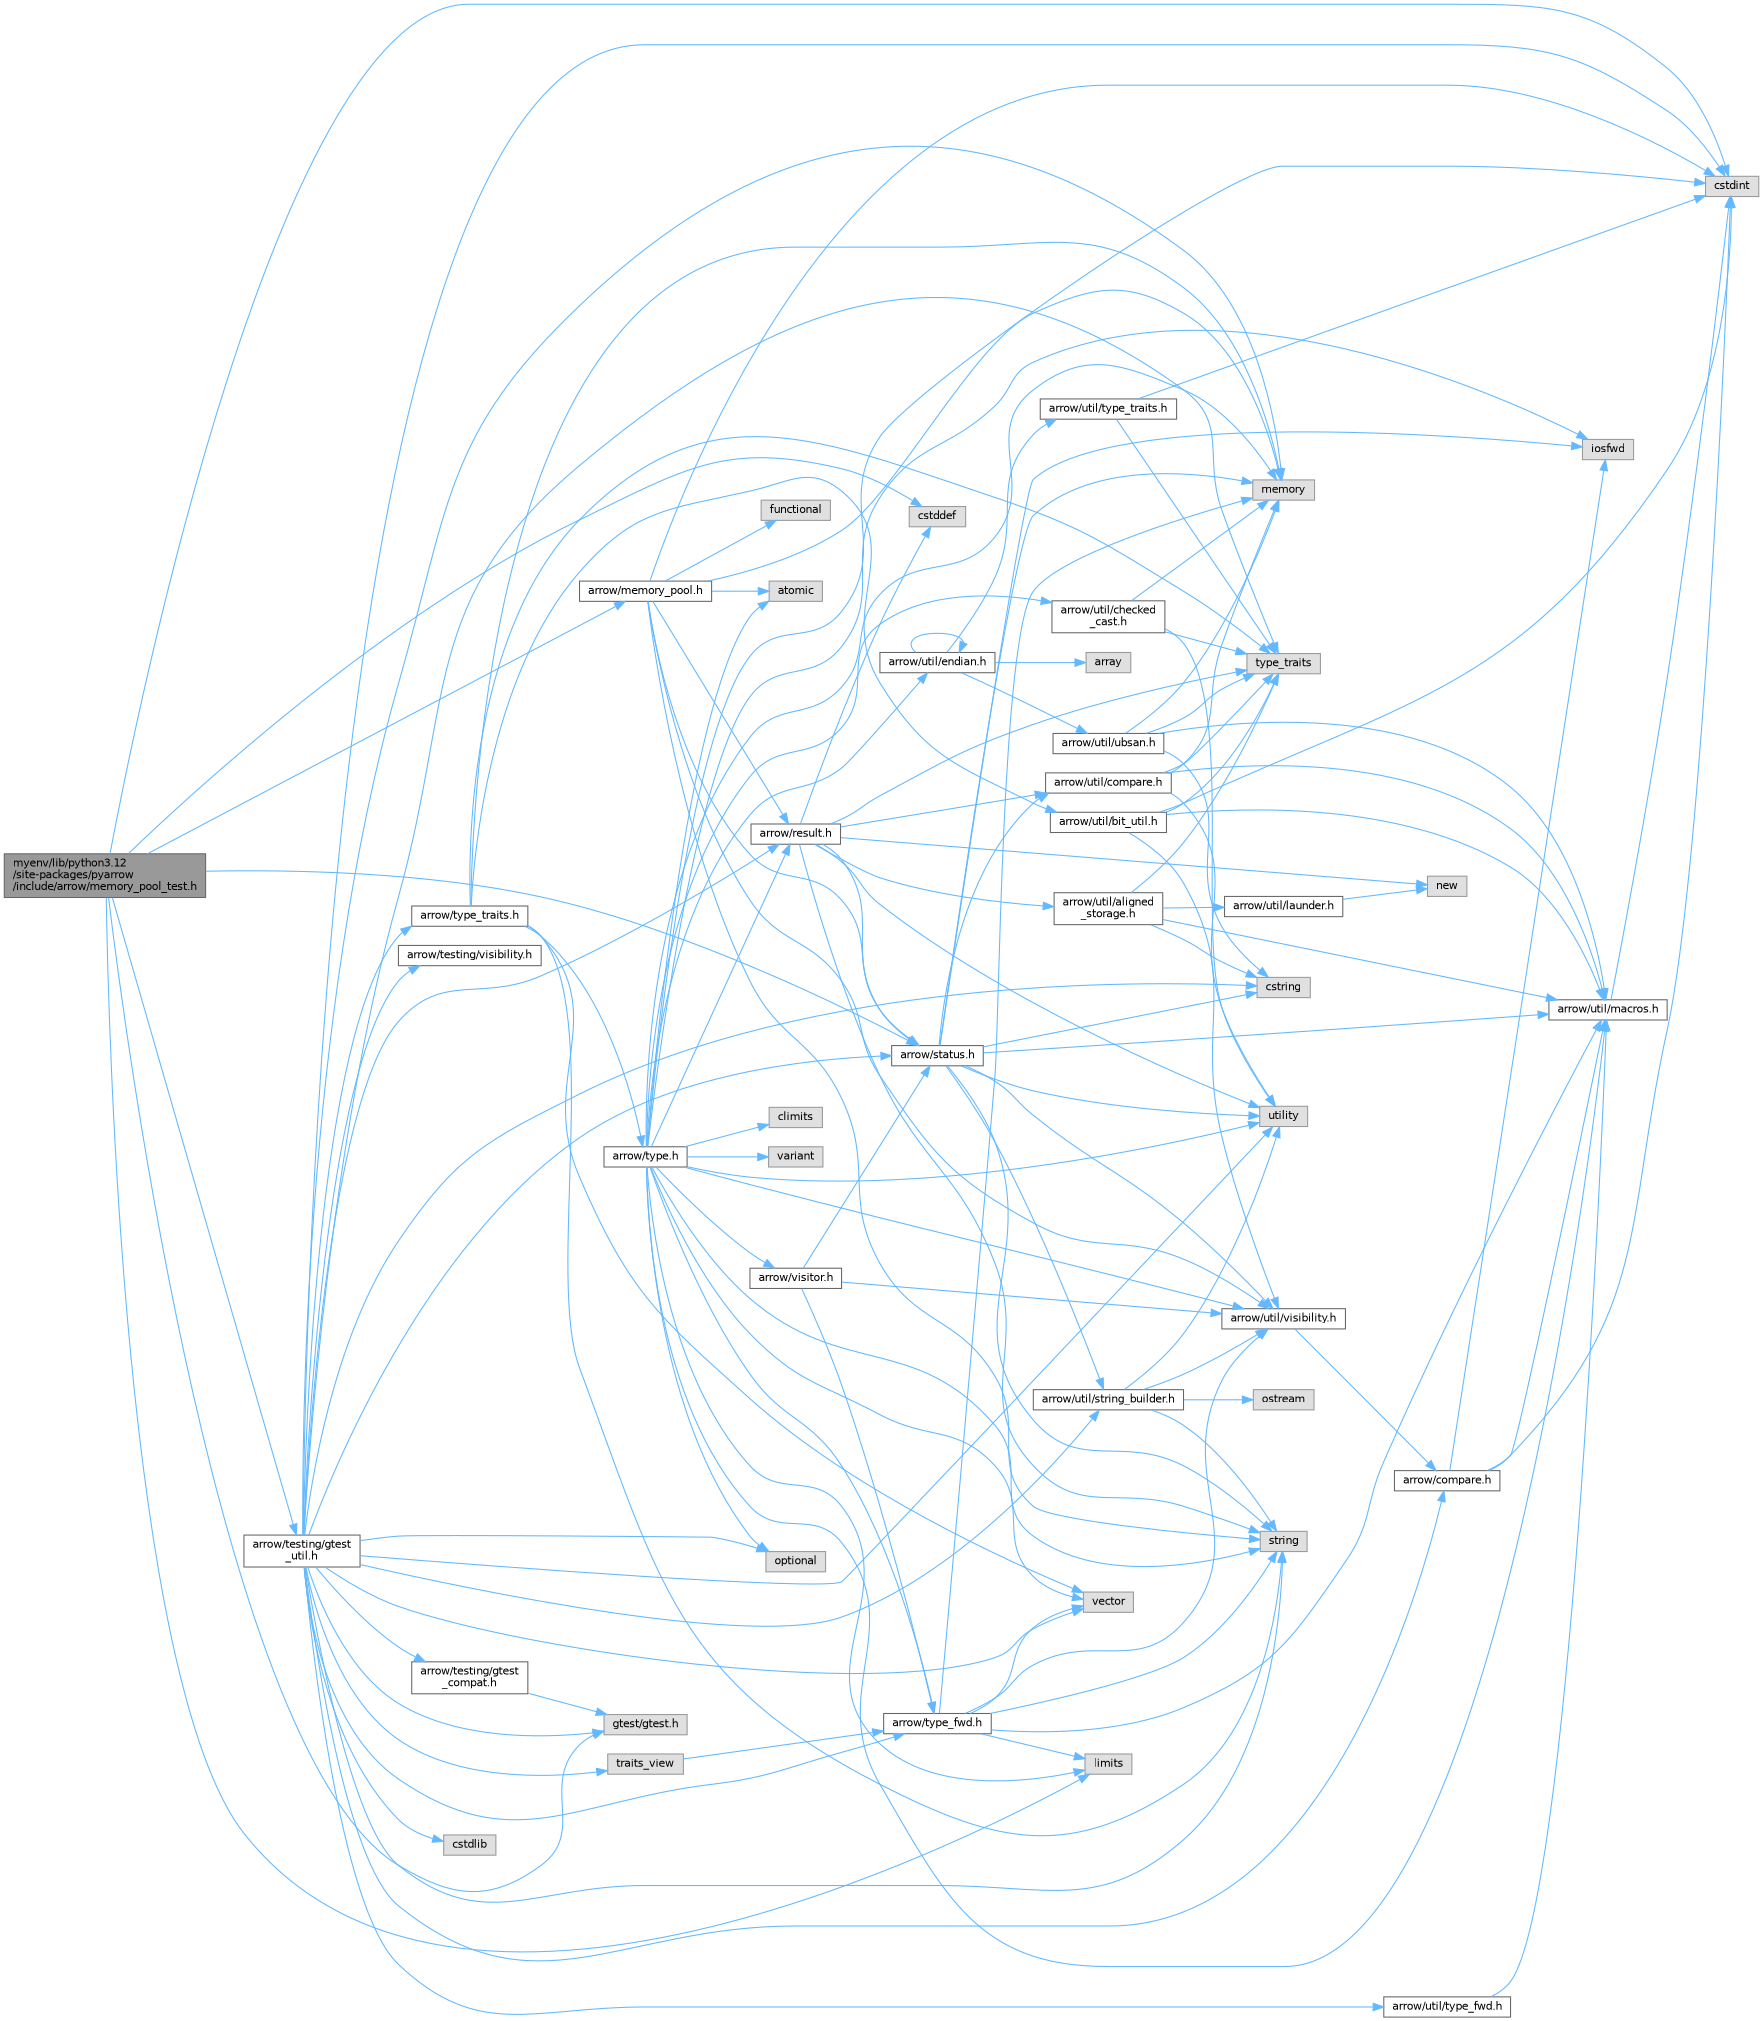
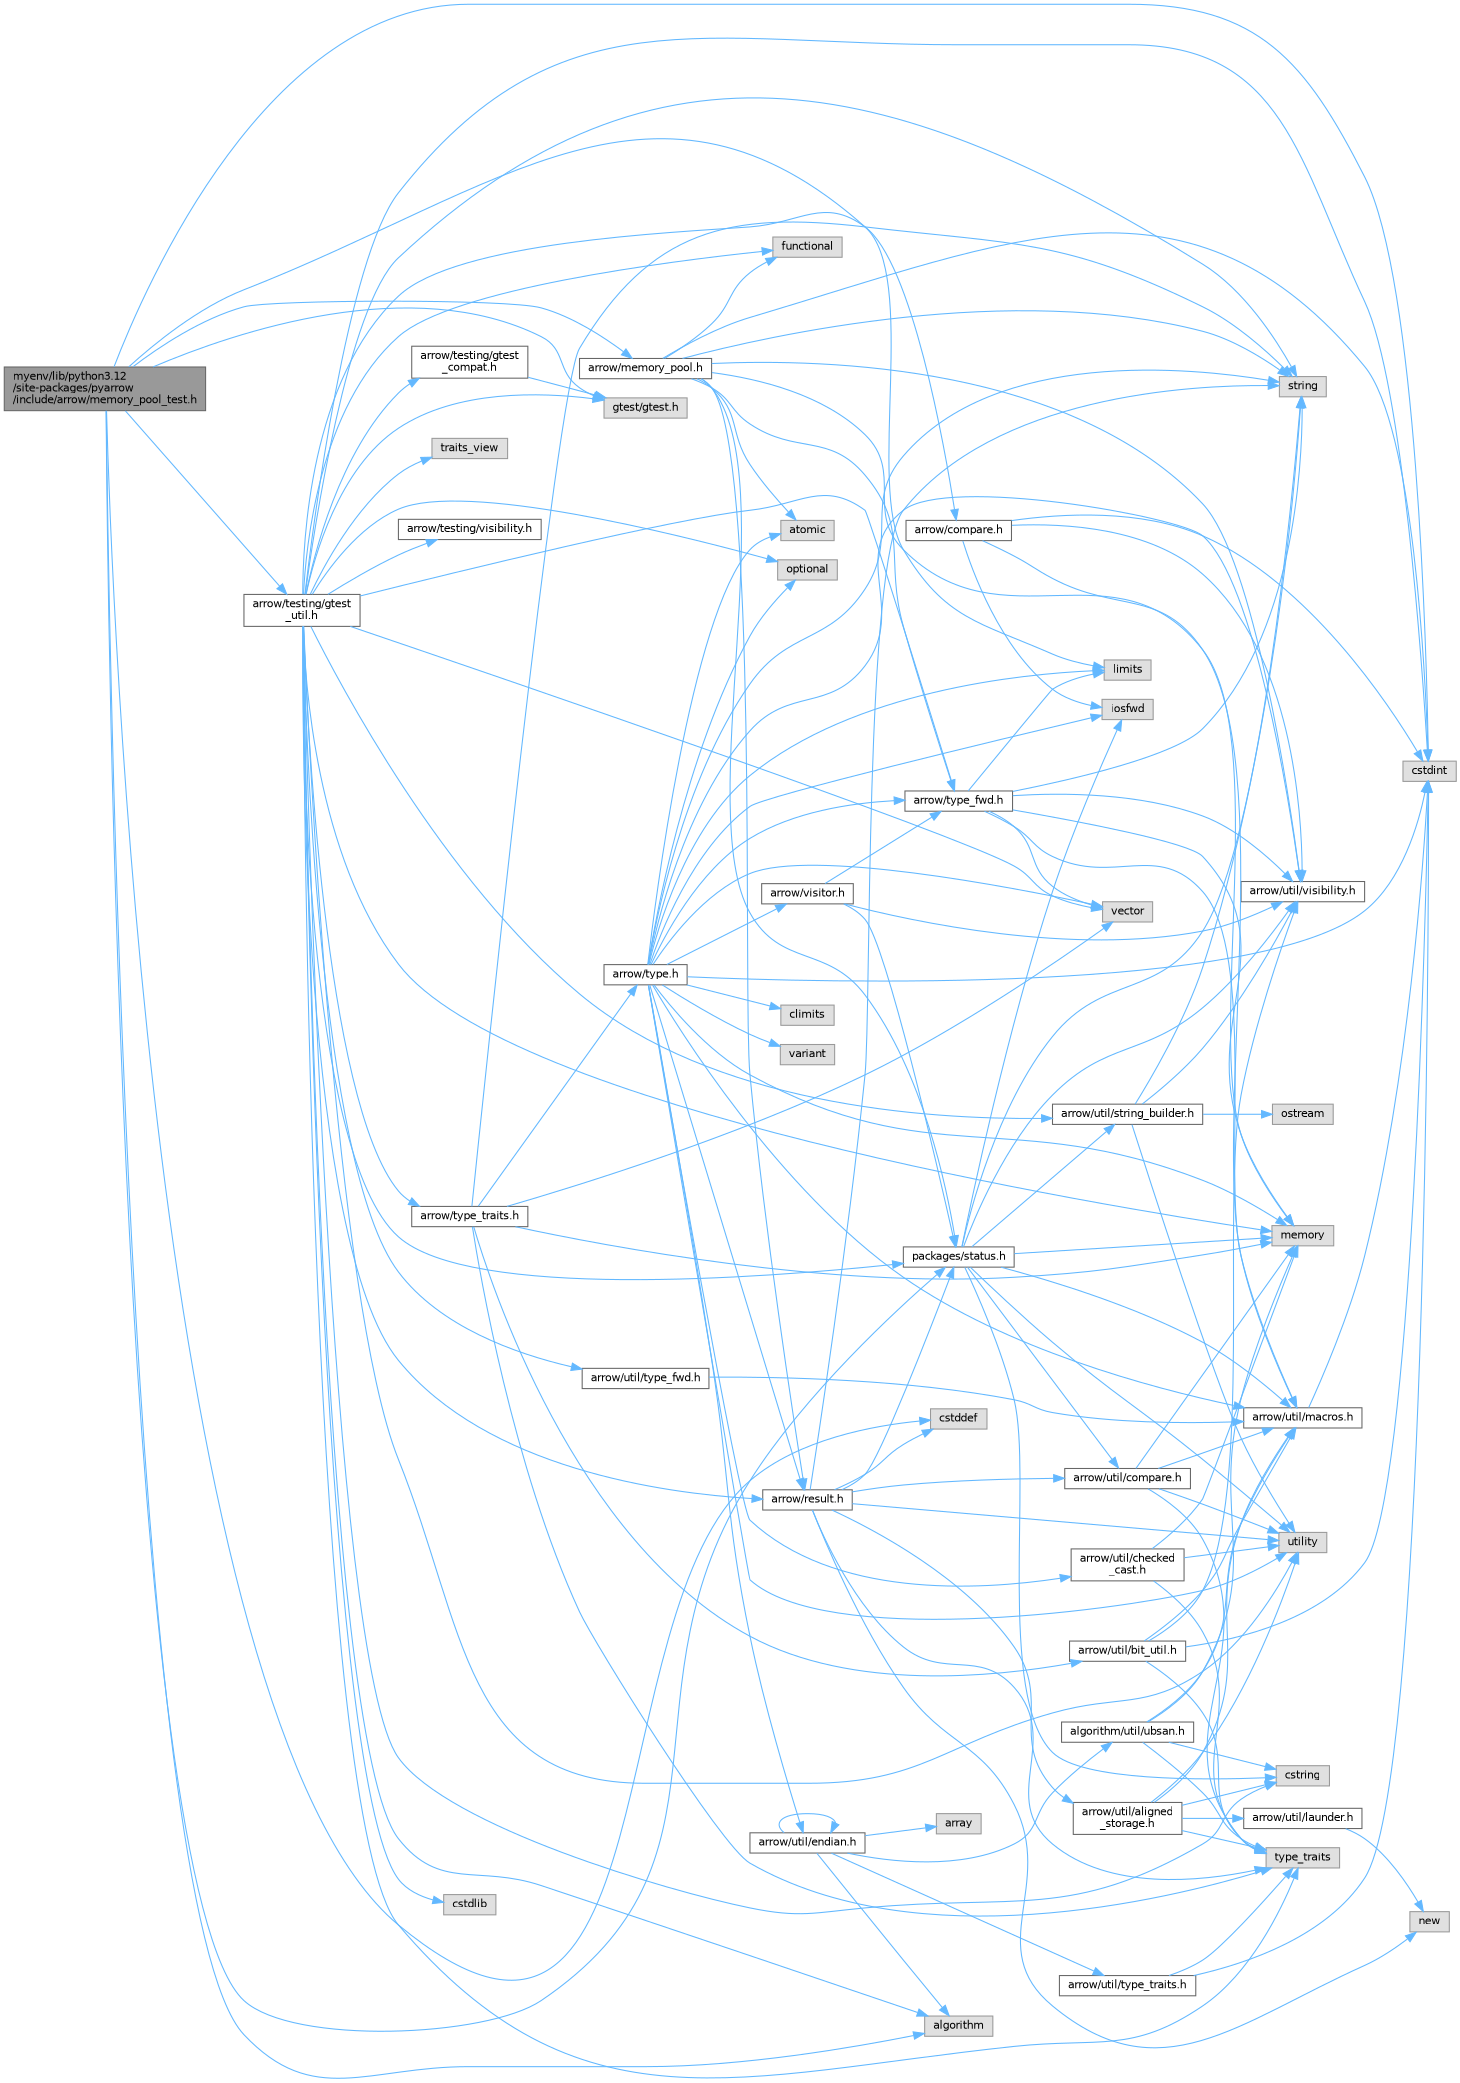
none -> (425, 320)
(1108, 744) -> (1128, 1732)
(937, 1056) -> (959, 1257)
(1362, 1396) -> (1234, 609)
none -> (1240, 1693)
(778, 1746) -> (876, 491)
none -> (959, 2026)
